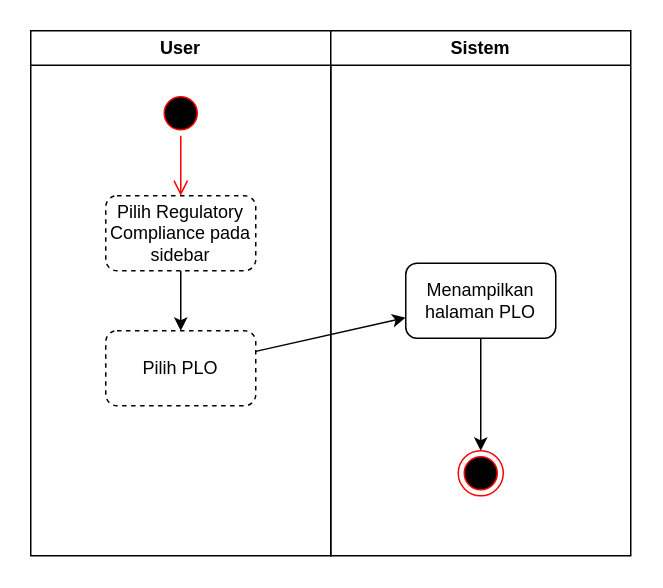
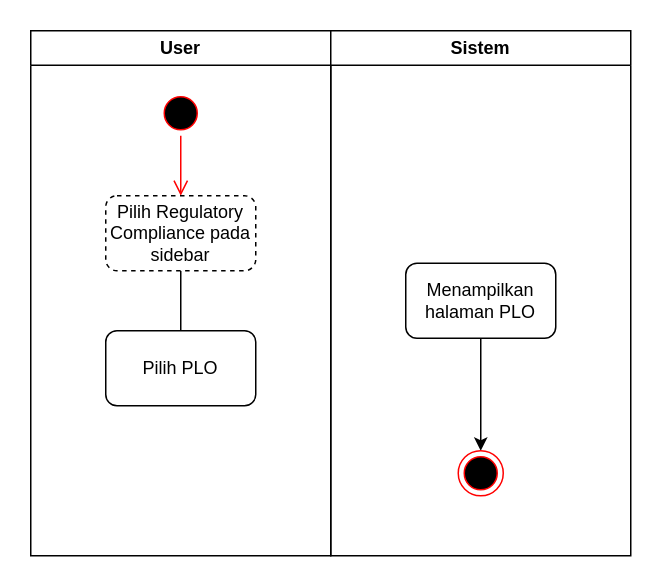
(181, 319) -> (181, 324)
(326, 336) -> none
(181, 368) -> (181, 368)
